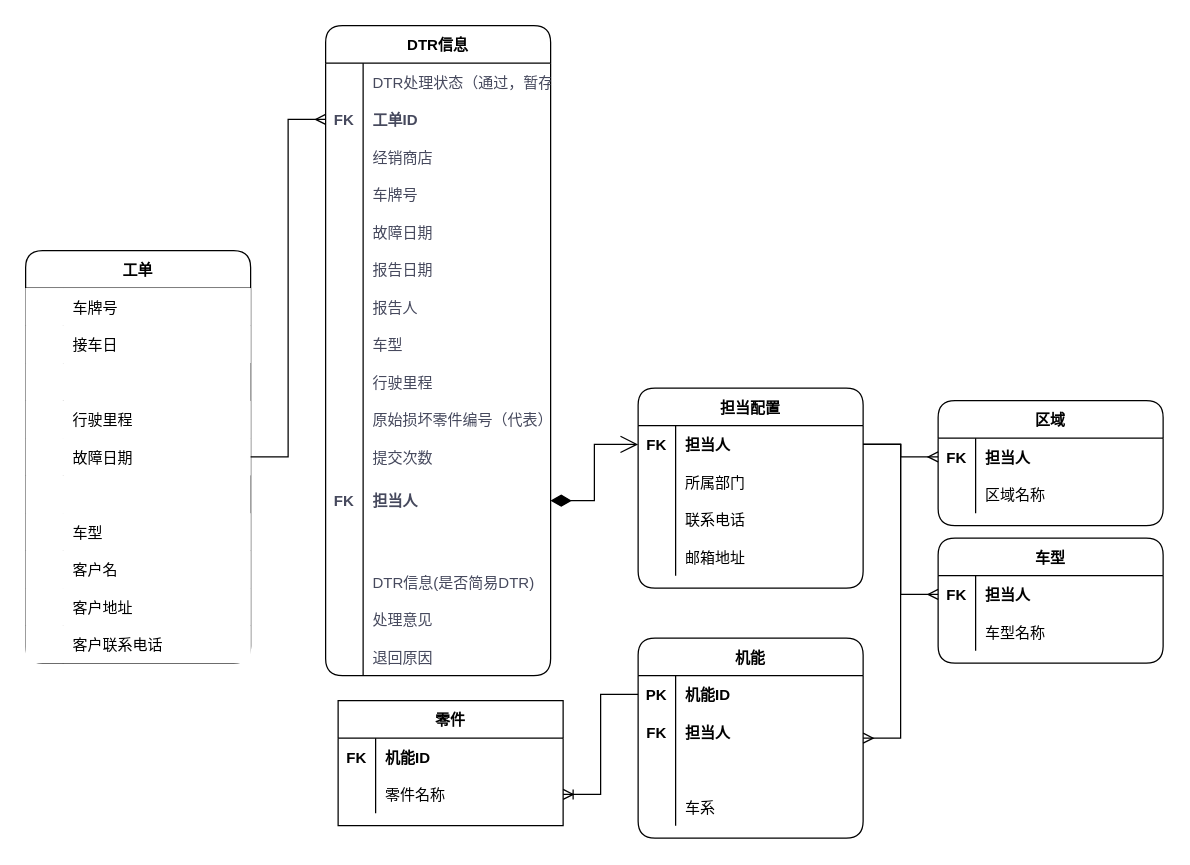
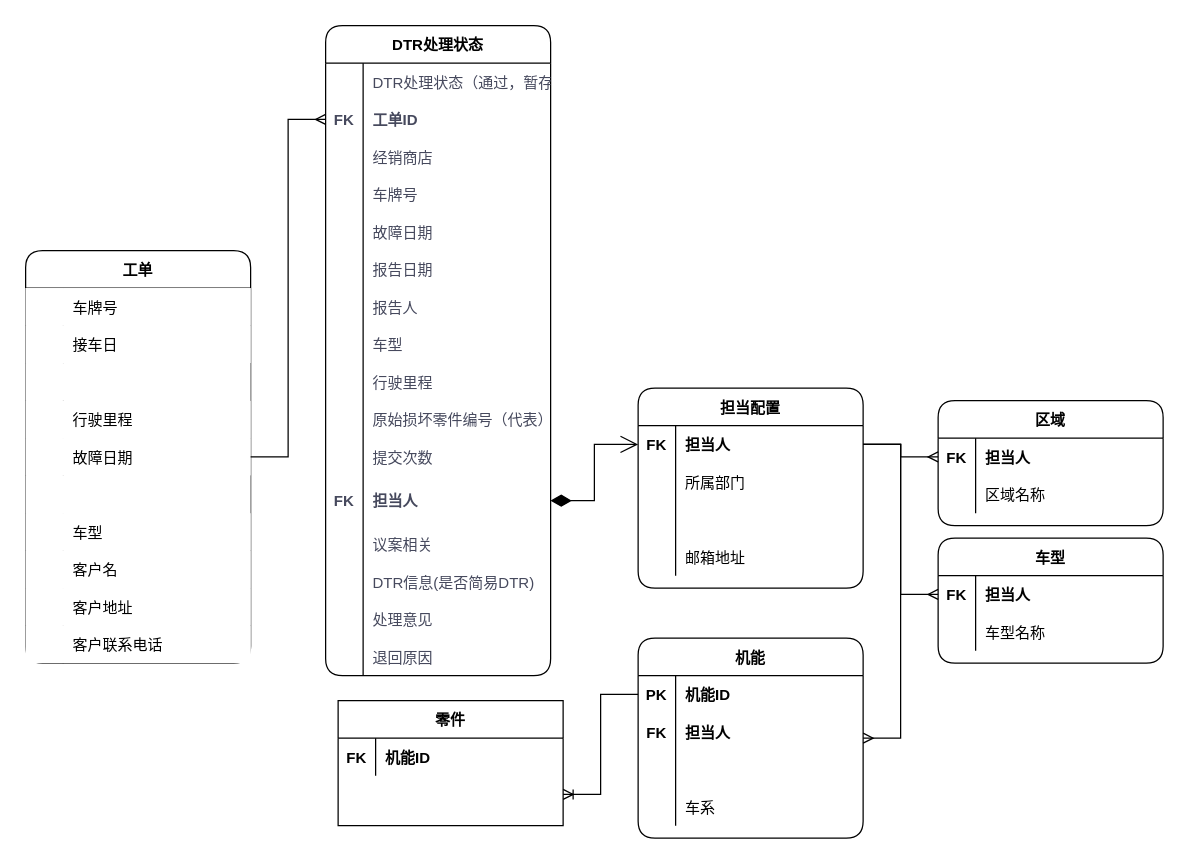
(438, 45) -> (438, 45)
(769, 519) -> none
none -> (457, 544)
(469, 794) -> none
